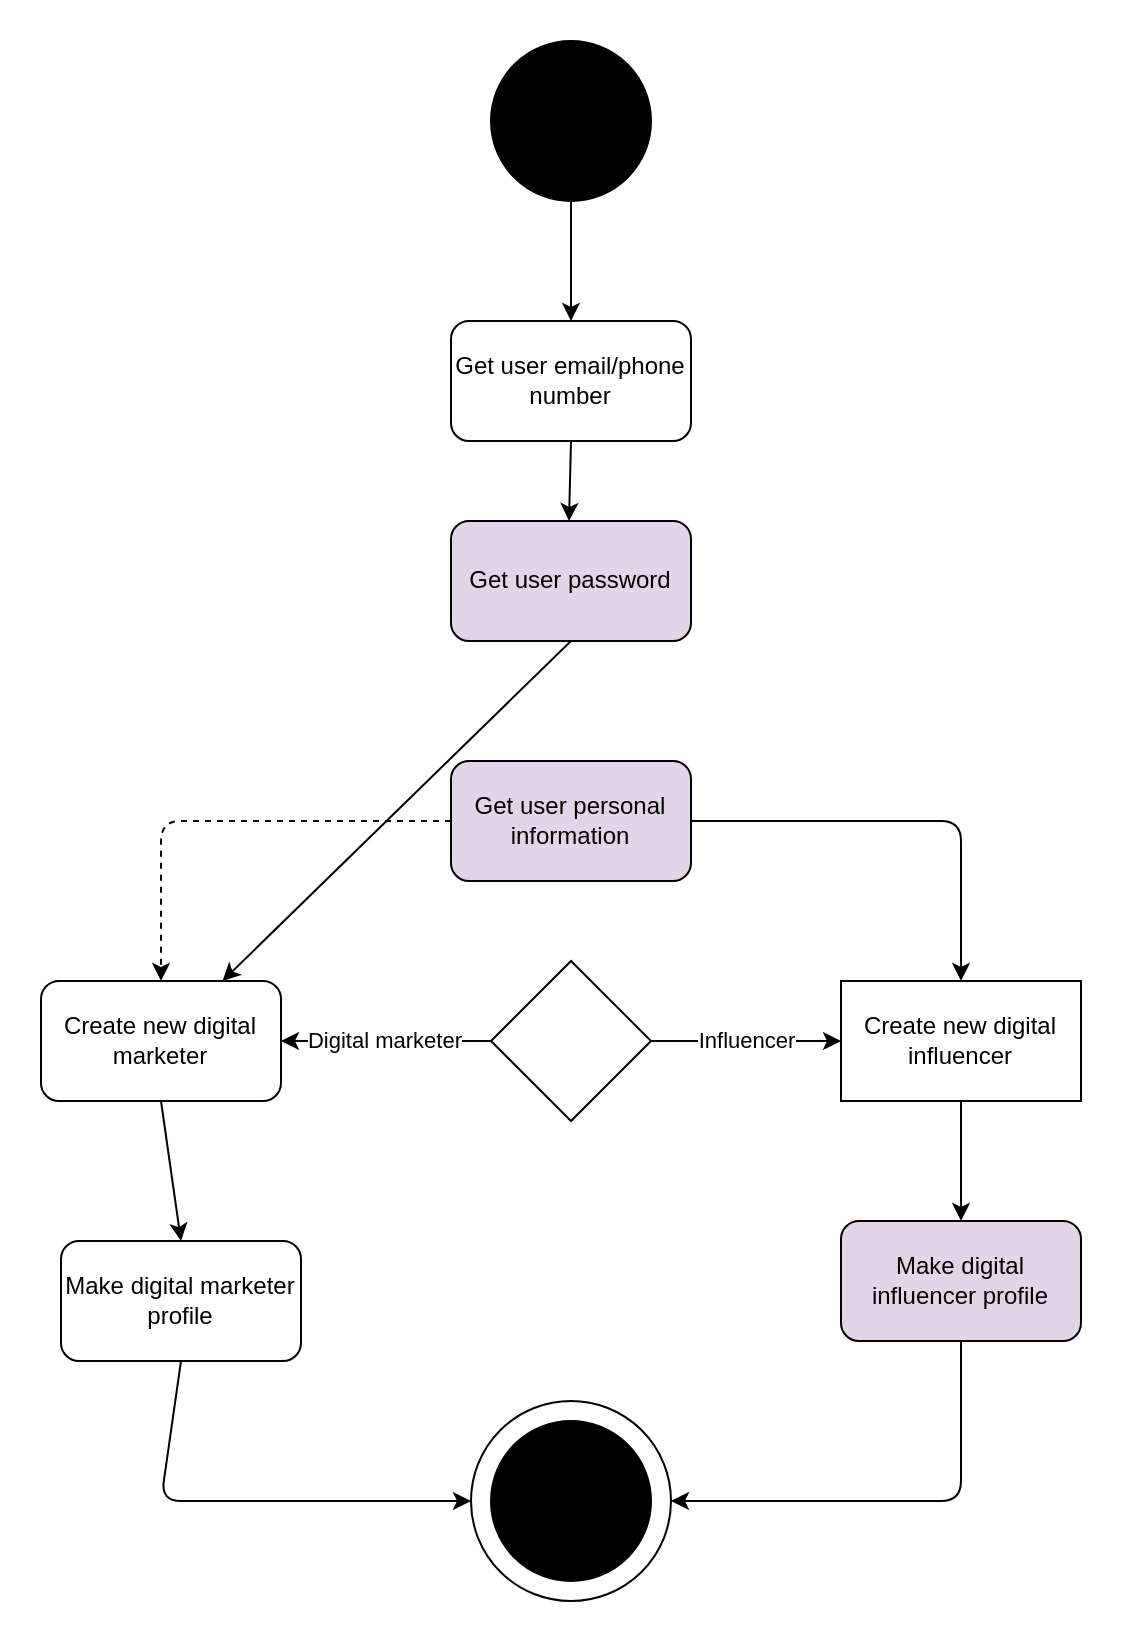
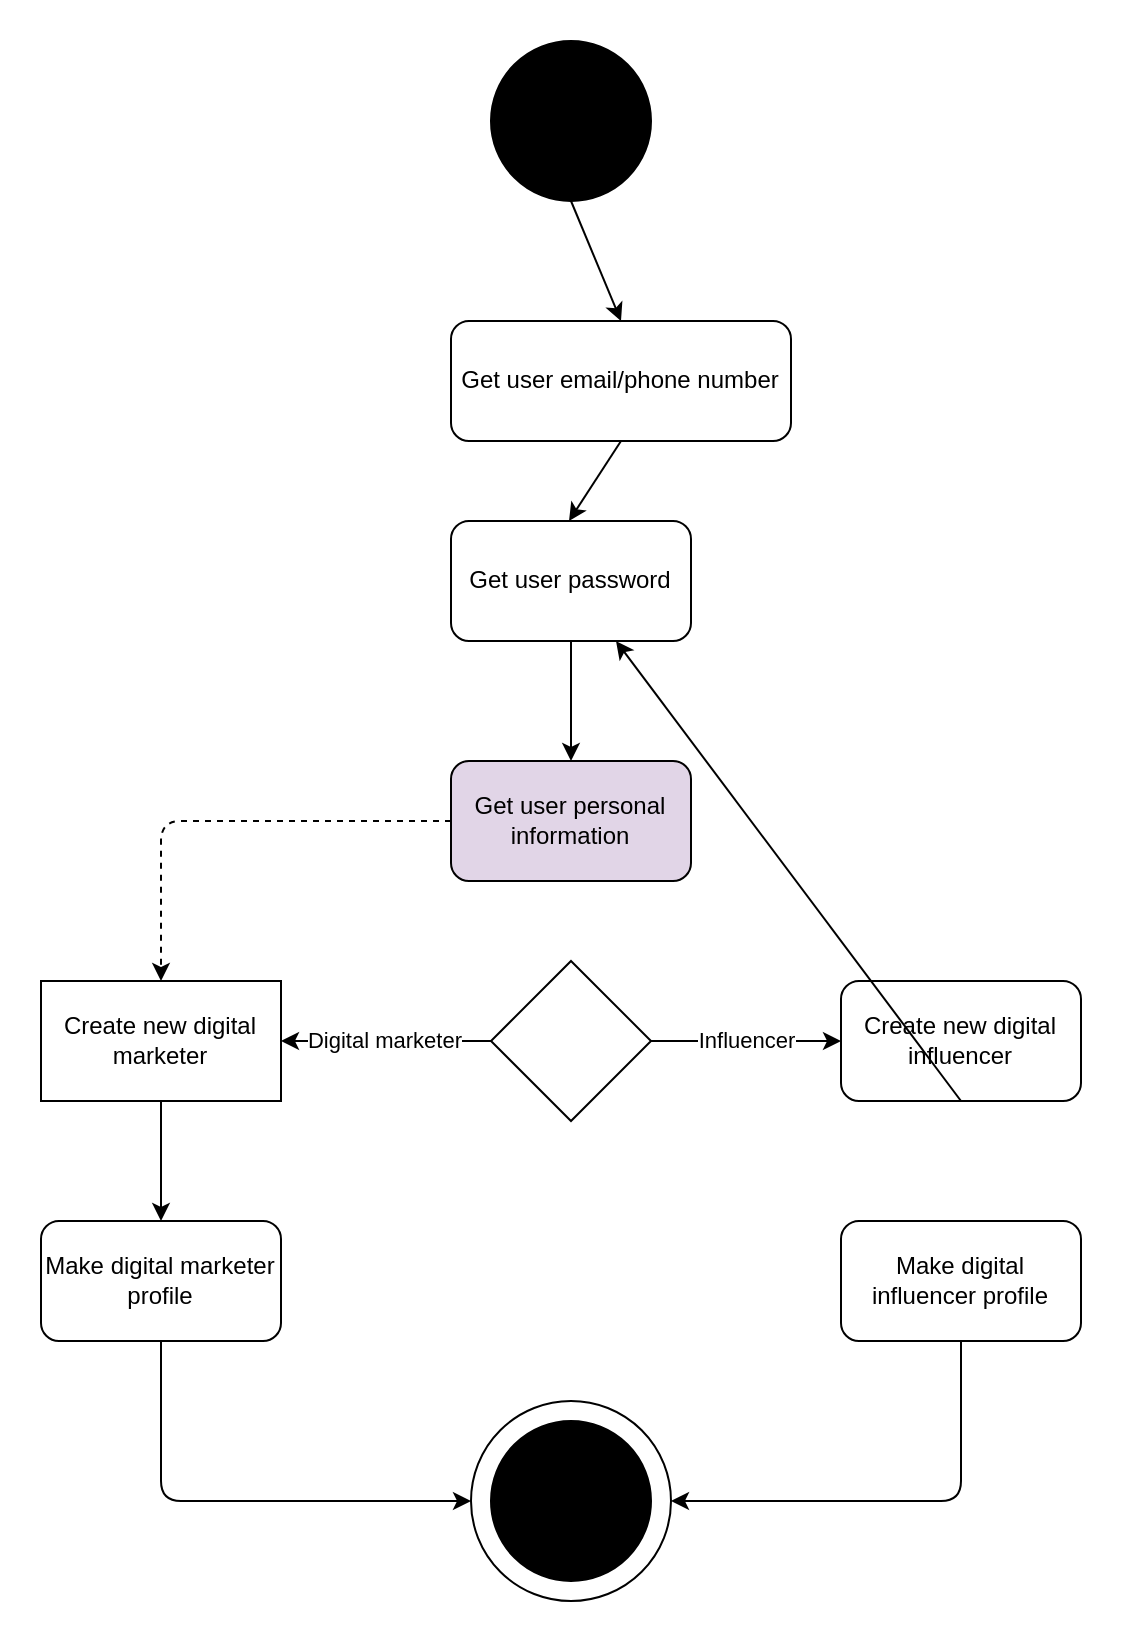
(571, 381) -> (621, 381)
(571, 581) -> (571, 581)
(481, 729) -> (571, 694)
(924, 821) -> none
(161, 1041) -> (161, 1041)
(961, 1041) -> (961, 1041)
(961, 1154) -> (858, 963)
(961, 1281) -> (961, 1281)
(181, 1301) -> (161, 1281)
